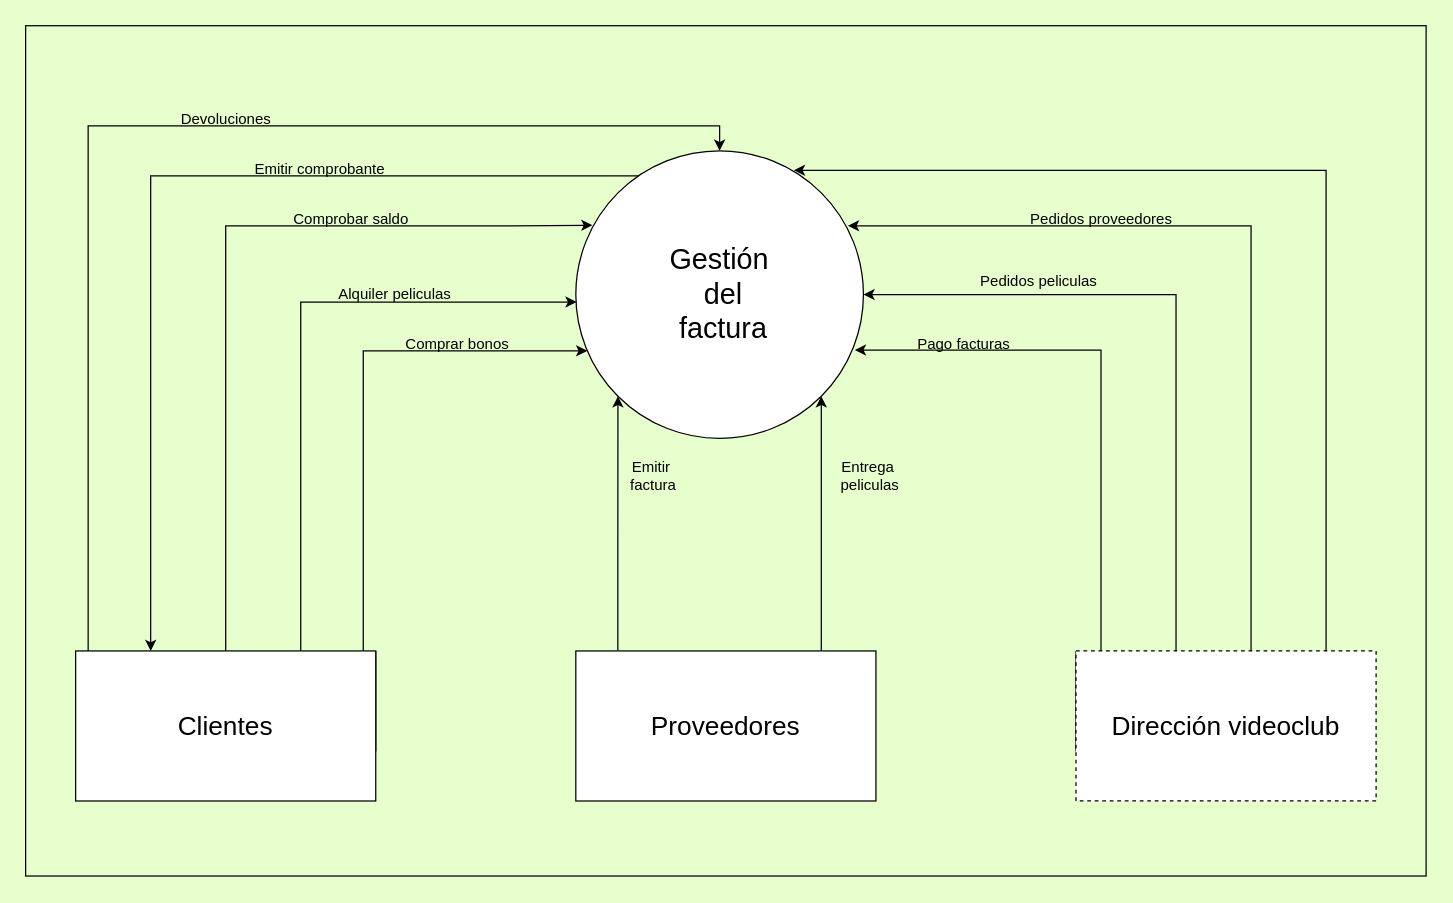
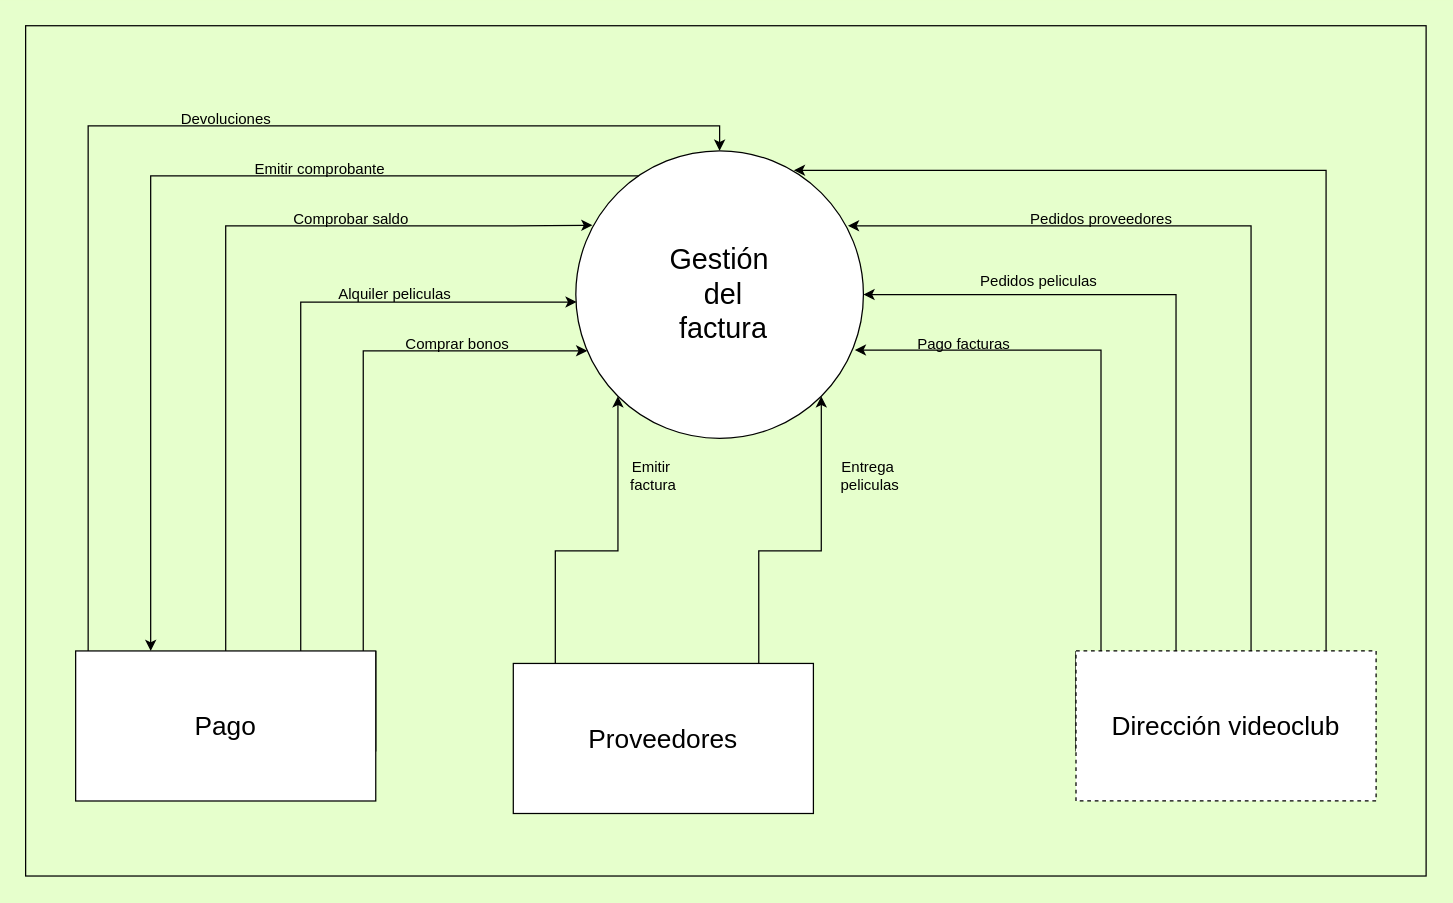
(226, 726) -> (226, 726)
(726, 726) -> (663, 738)
